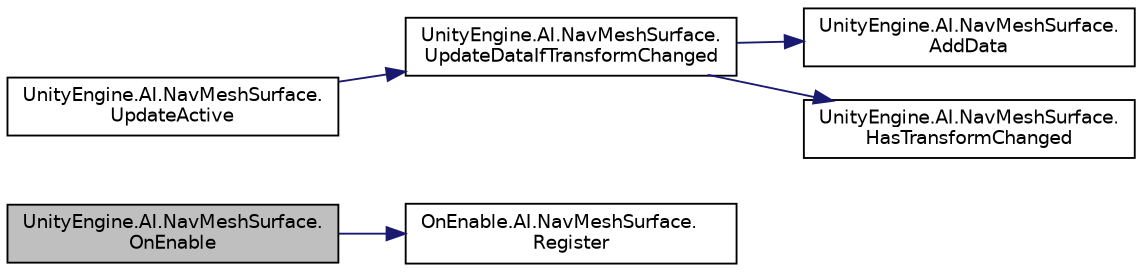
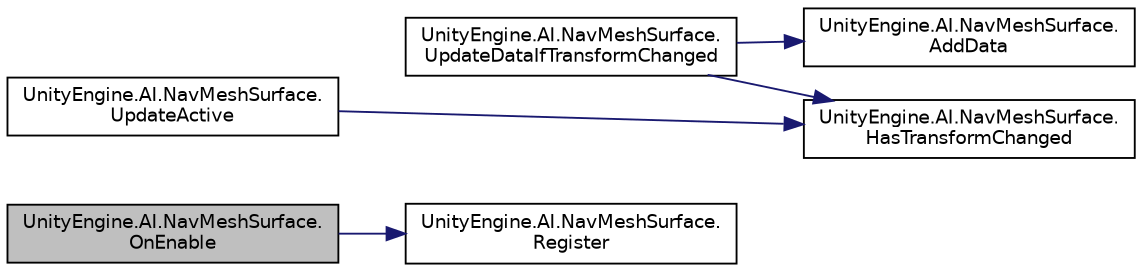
(363, 78) -> (561, 117)
(571, 234) -> (571, 234)
